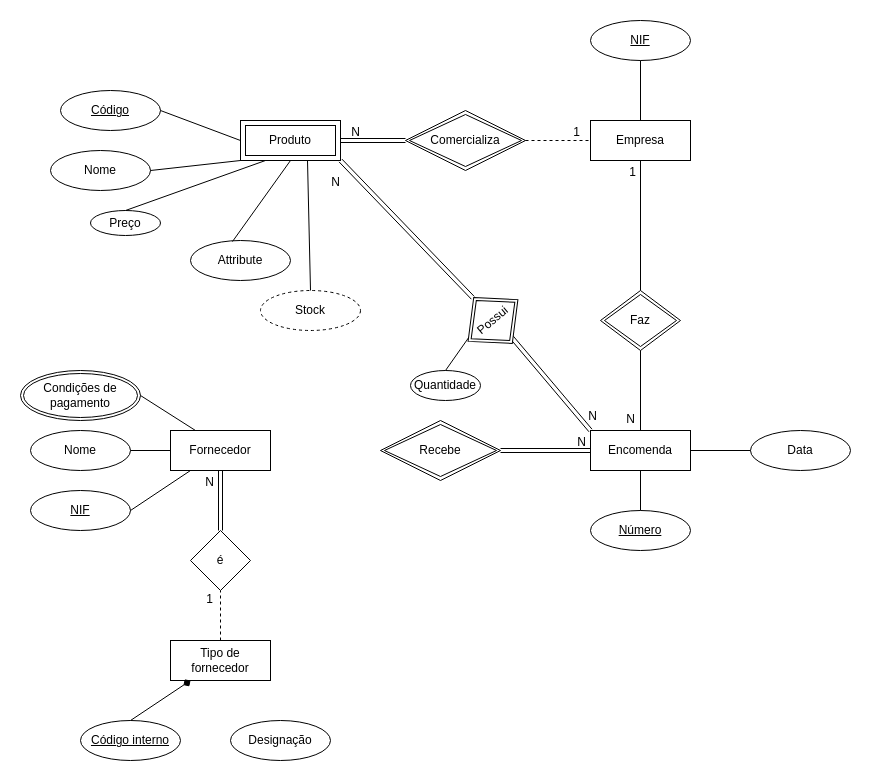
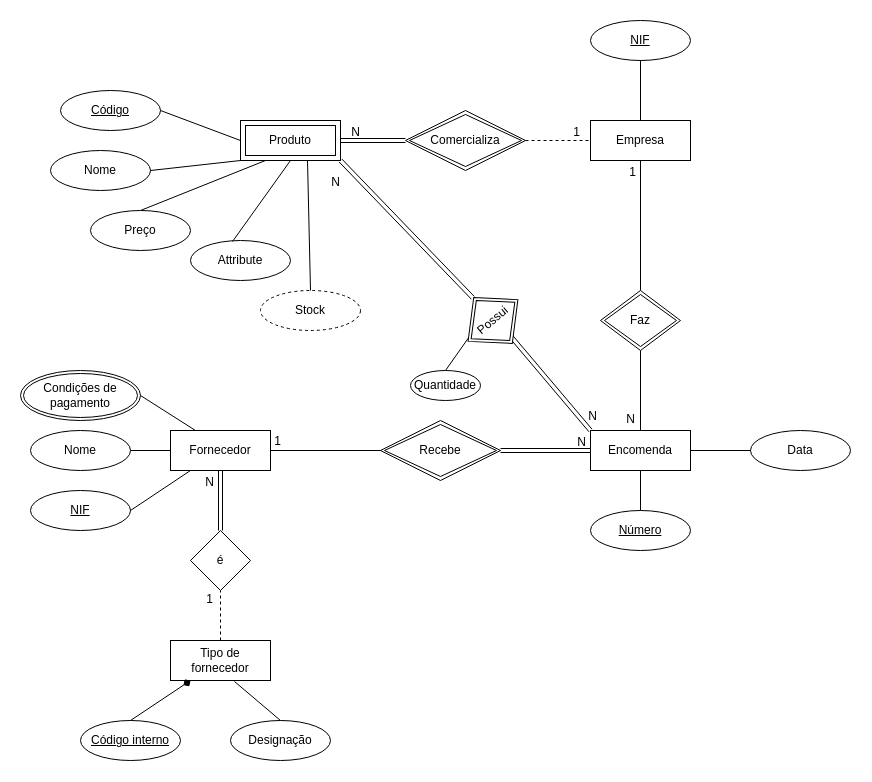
(126, 223) -> (141, 231)
none -> (326, 451)
none -> (258, 701)
